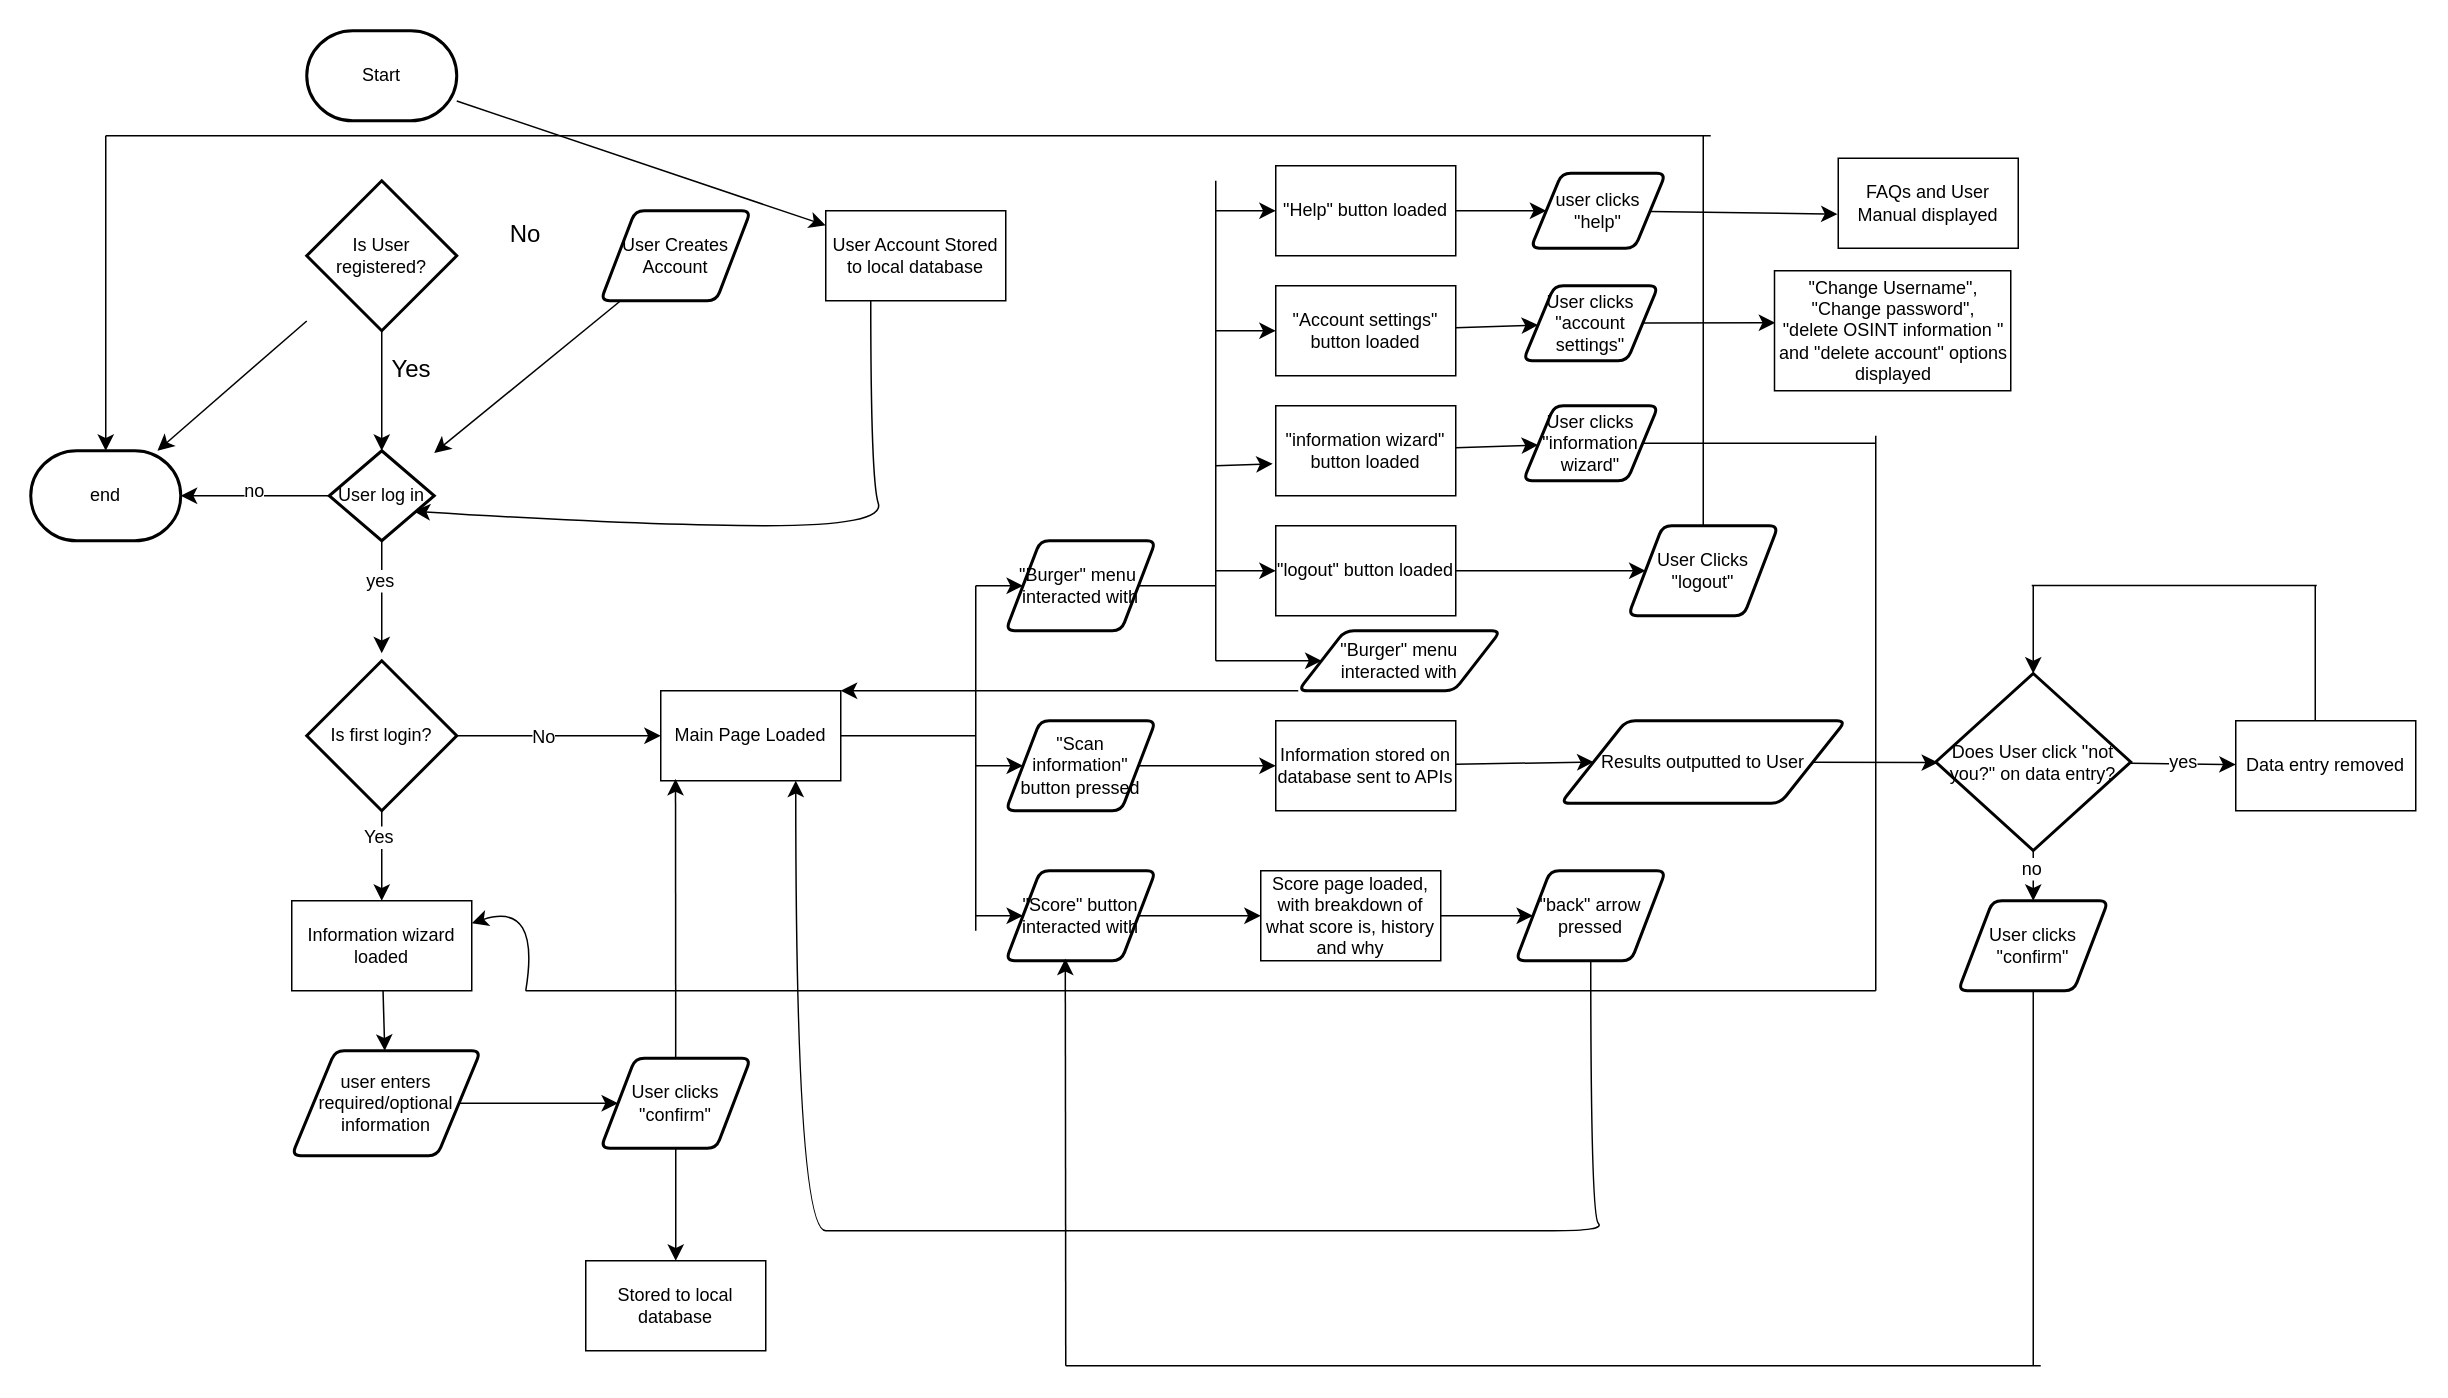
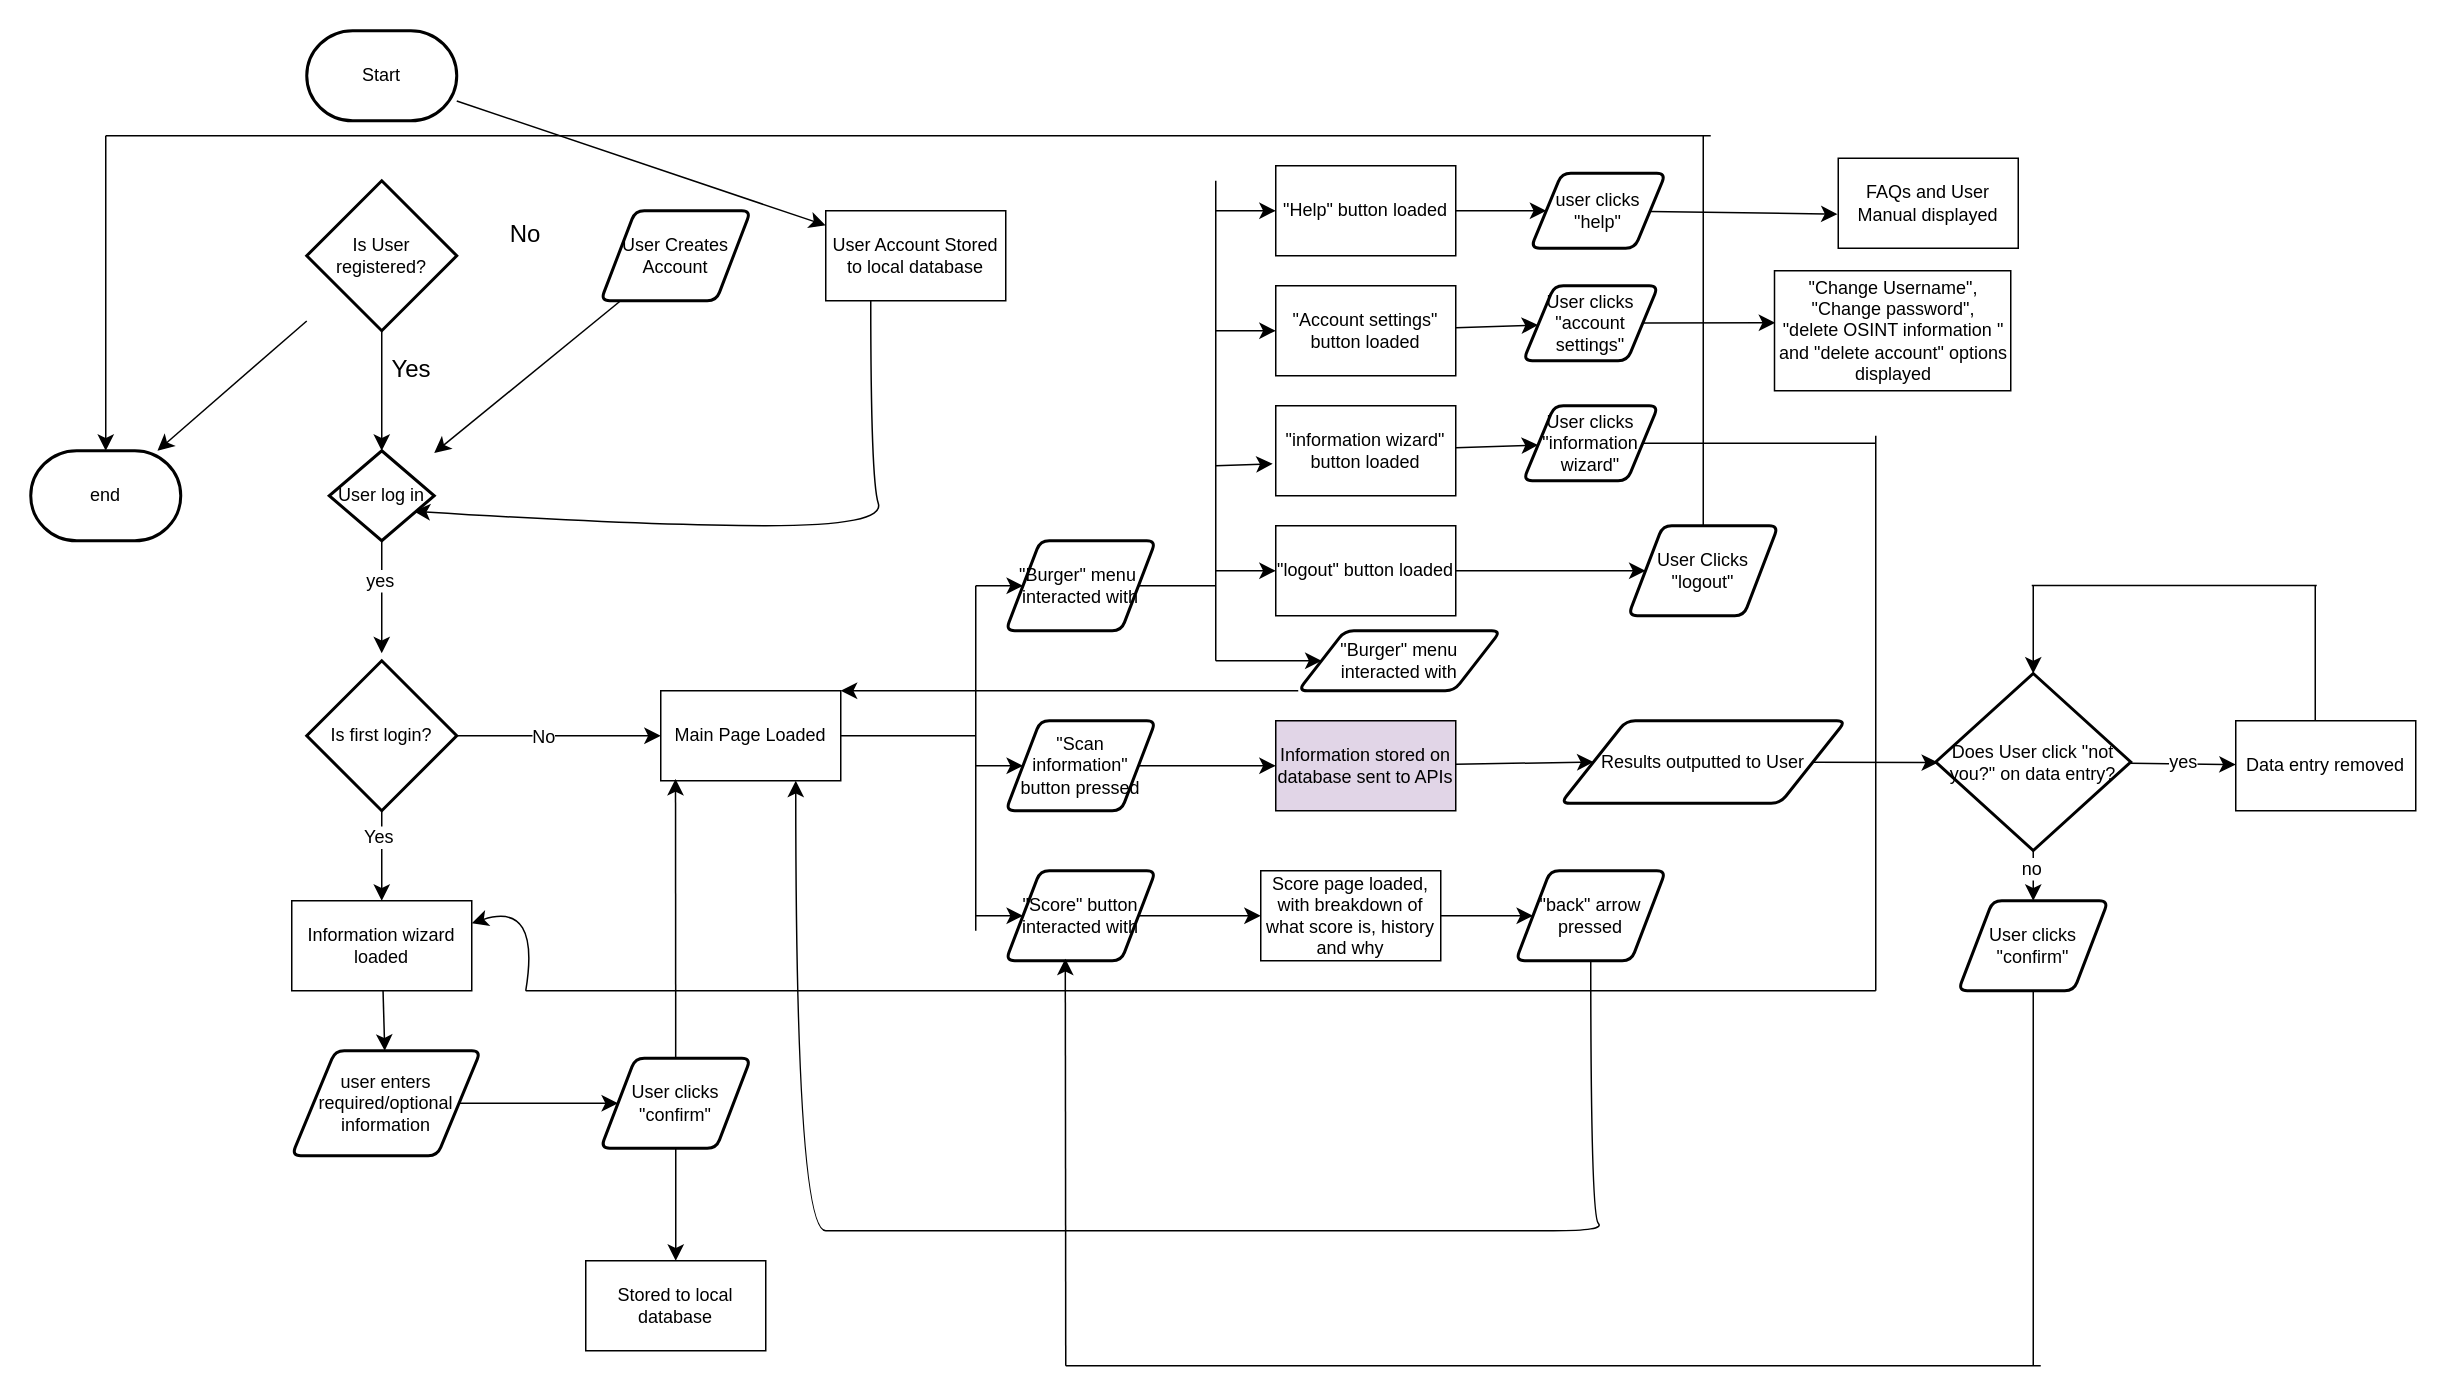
(260, 496) -> none
(1366, 766) -> (1366, 766)
